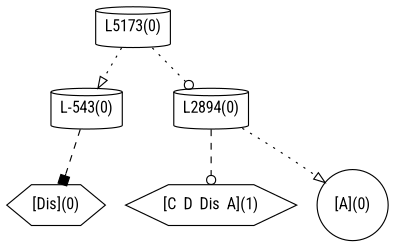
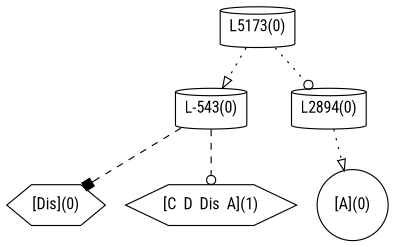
(211, 152) -> (211, 152)
